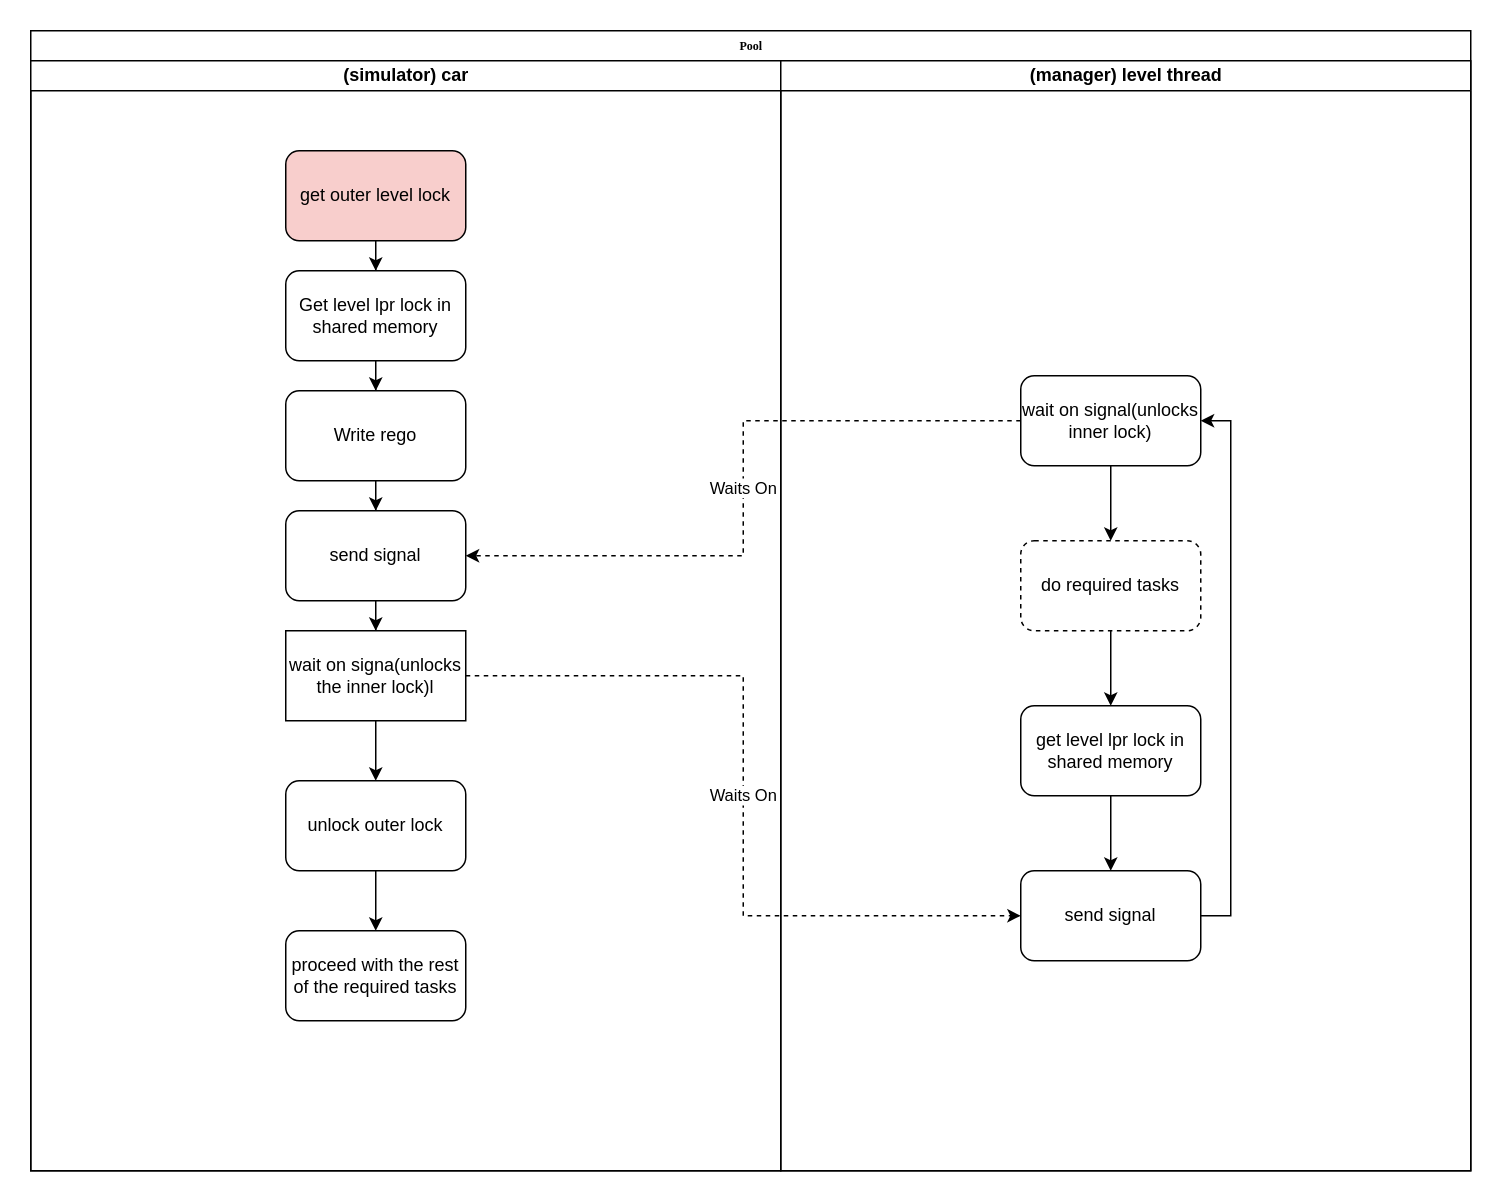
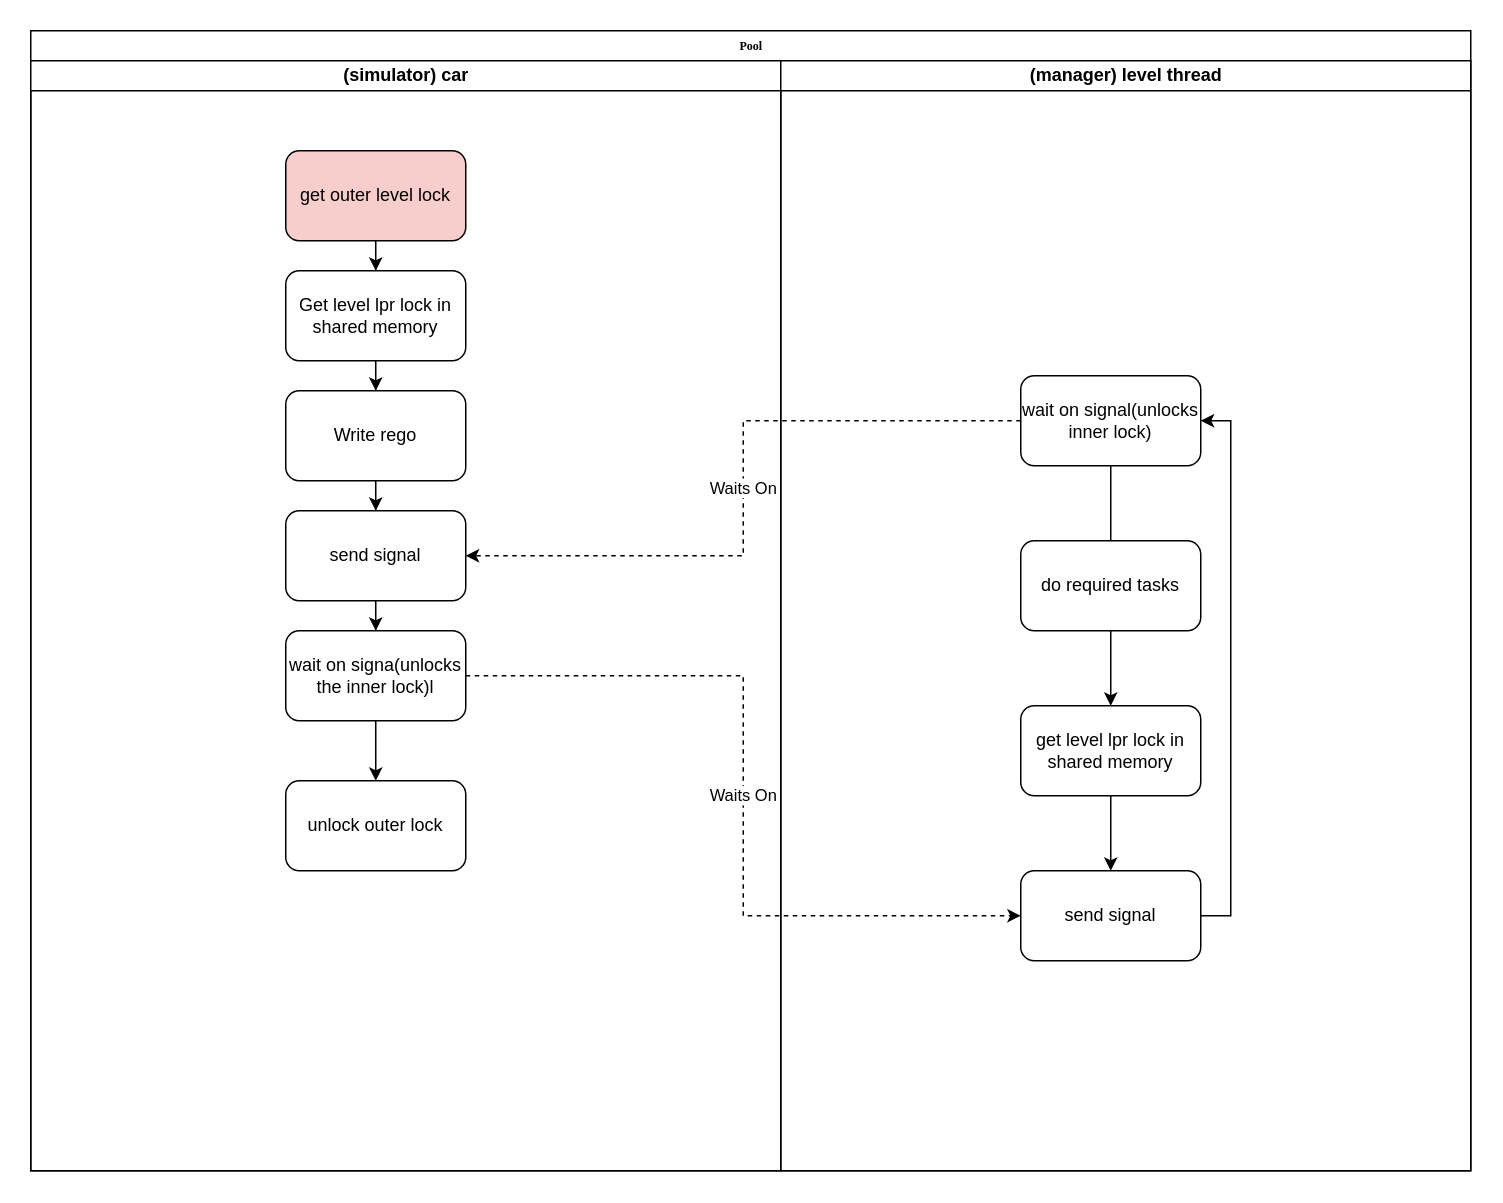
(1111, 529) -> (1111, 534)
(1111, 586) -> (1111, 586)
(376, 676) -> (376, 676)
(376, 896) -> none
(376, 976) -> none
